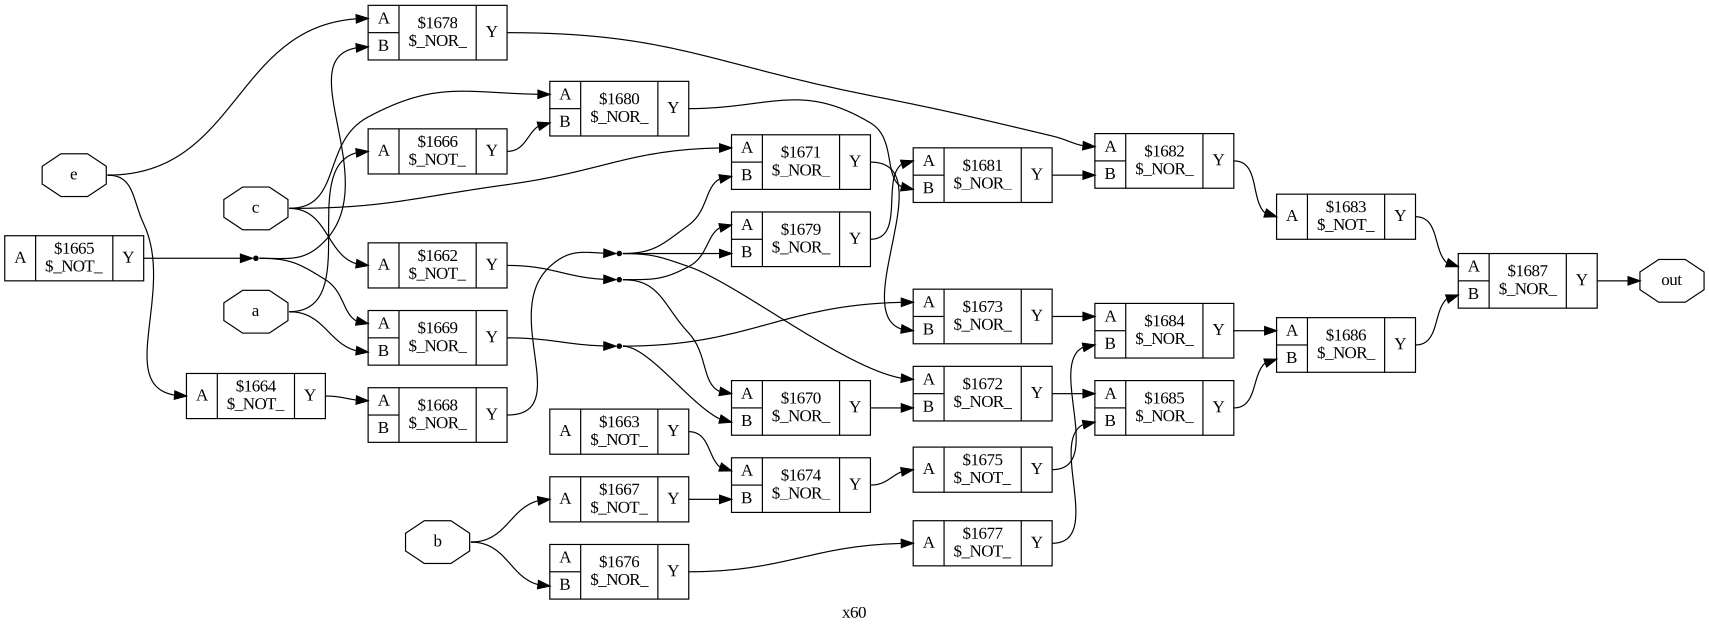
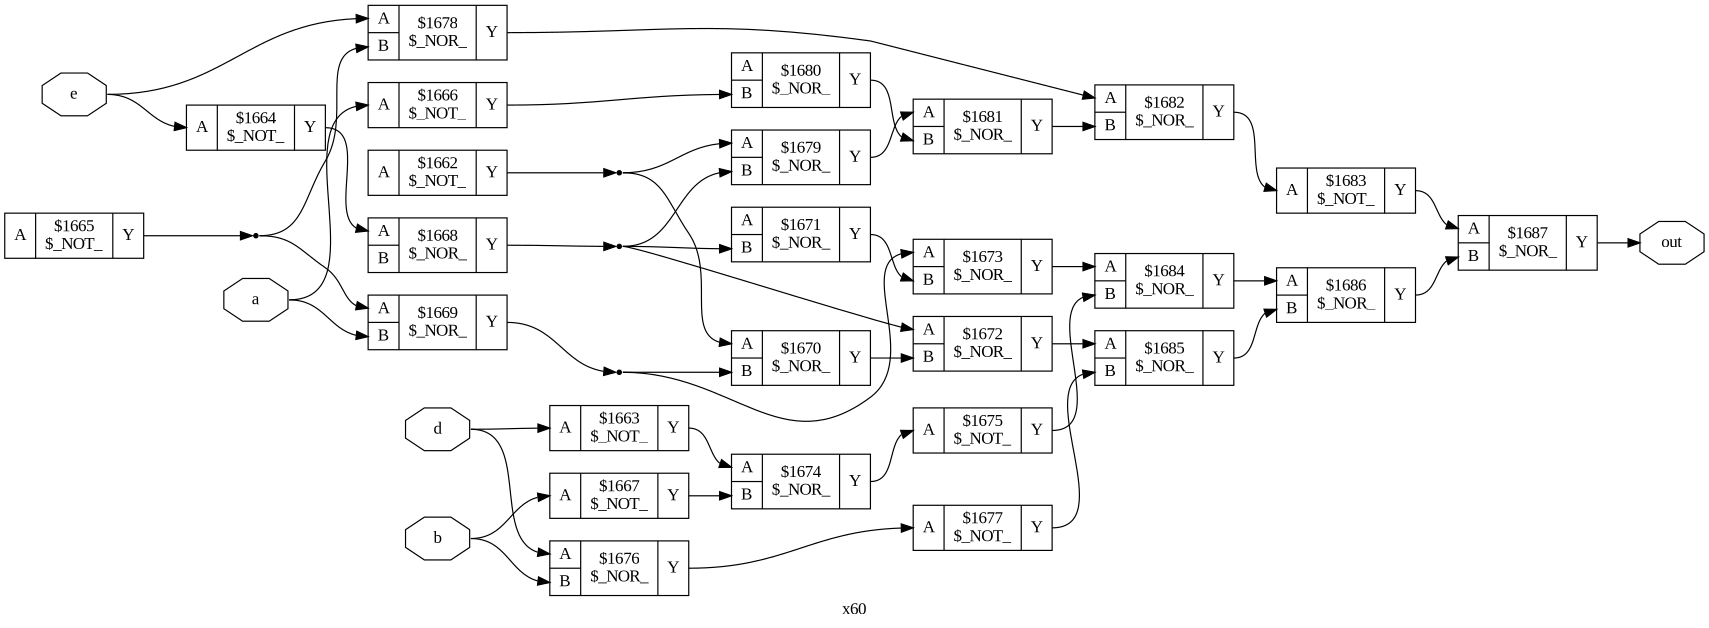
(256, 208) -> none
none -> (438, 429)
